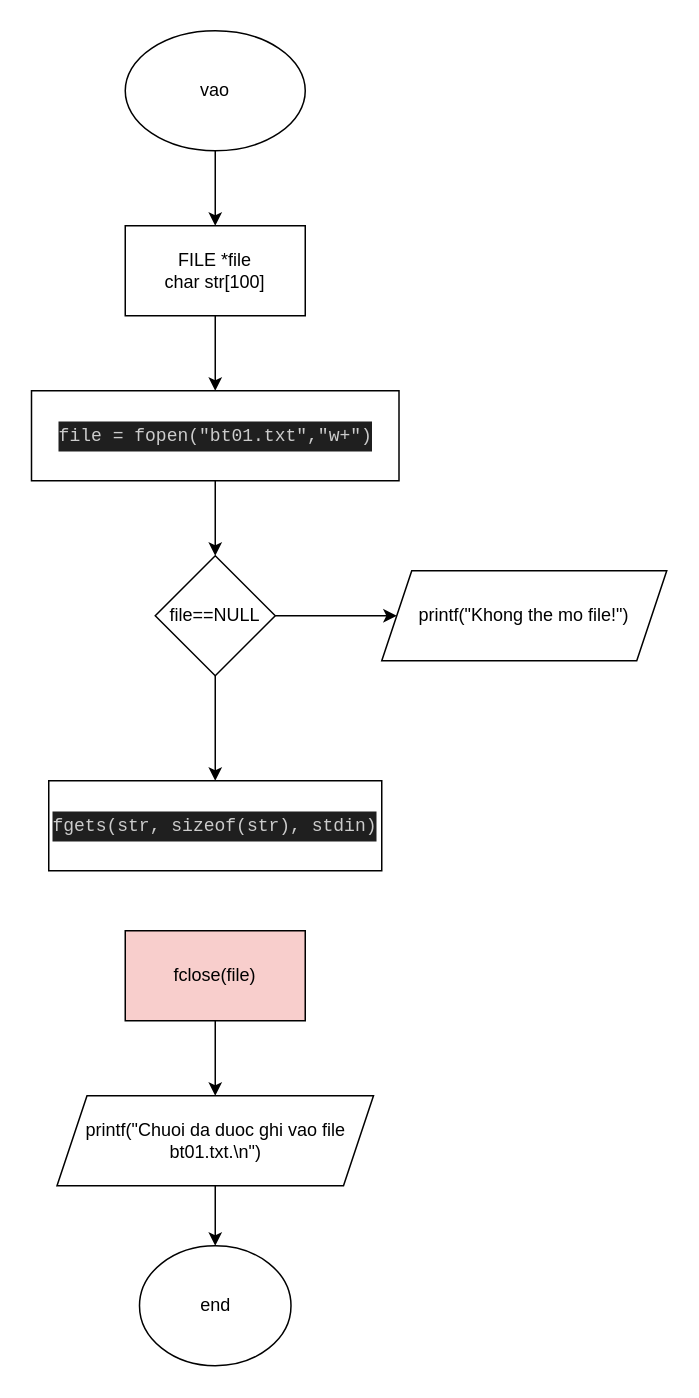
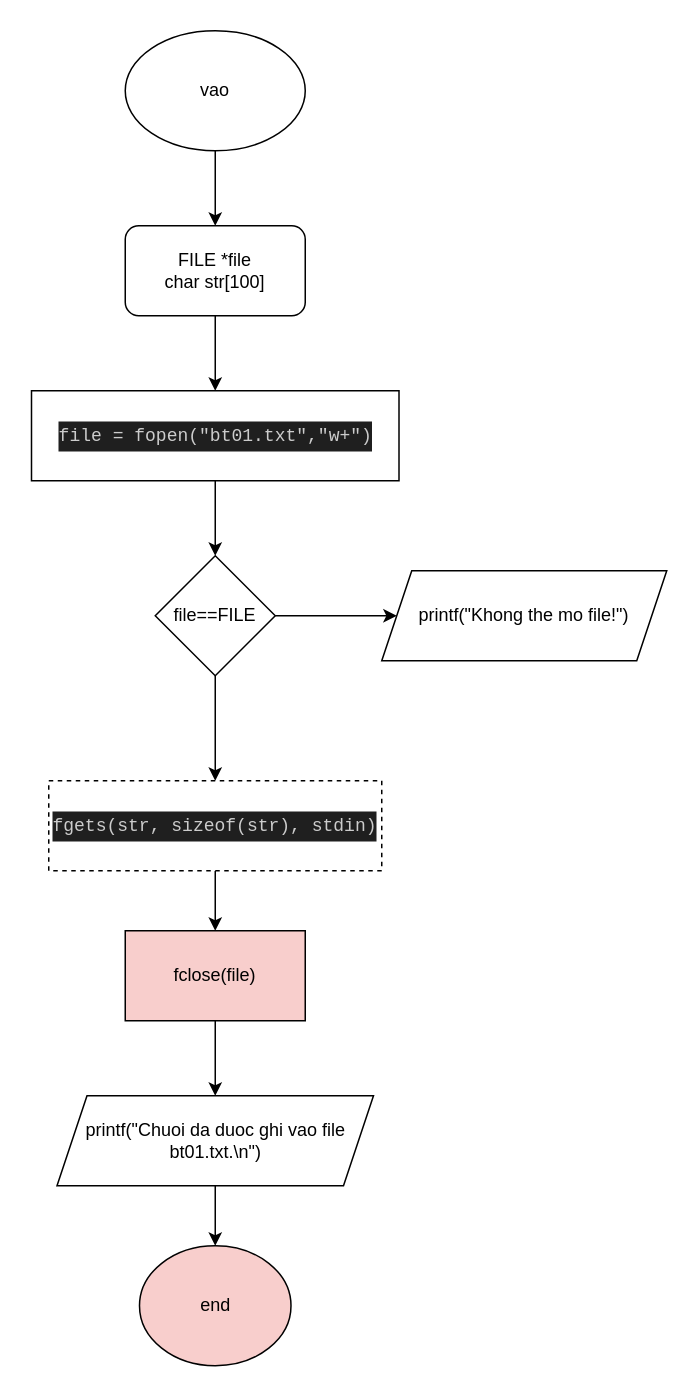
(215, 271) -> (215, 271)
(215, 616) -> (215, 616)
(215, 826) -> (215, 826)
none -> (215, 896)
(215, 1306) -> (215, 1306)
